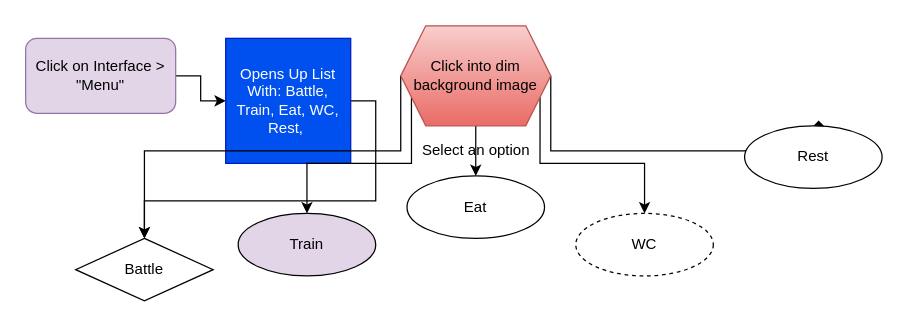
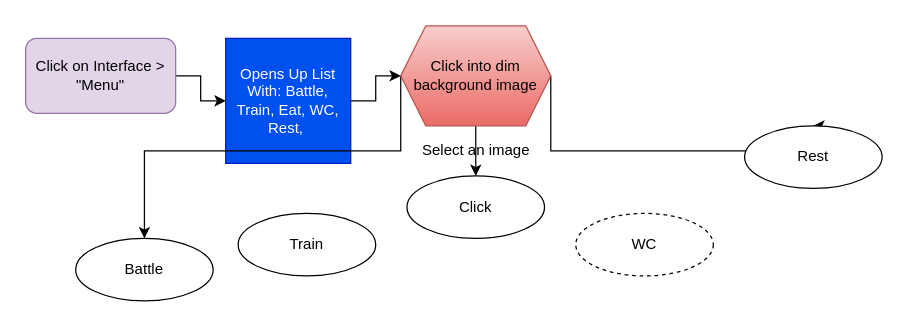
(822, 126) -> (821, 126)
(476, 151) -> (476, 151)
(371, 163) -> none
(580, 163) -> none
(314, 201) -> (376, 82)
(476, 207) -> (476, 207)
(307, 244) -> (307, 244)
(144, 269) -> (144, 269)
